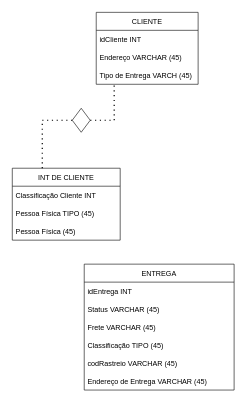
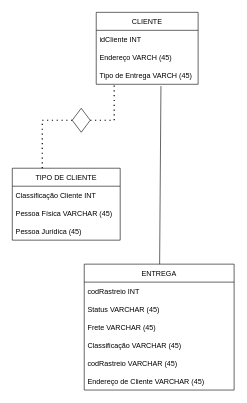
(140, 58) -> (136, 58)
none -> (160, 175)
(66, 178) -> (66, 178)
(58, 214) -> (64, 214)
(49, 232) -> (53, 232)
(112, 292) -> (116, 292)
(129, 346) -> (135, 346)
(148, 382) -> (146, 382)
